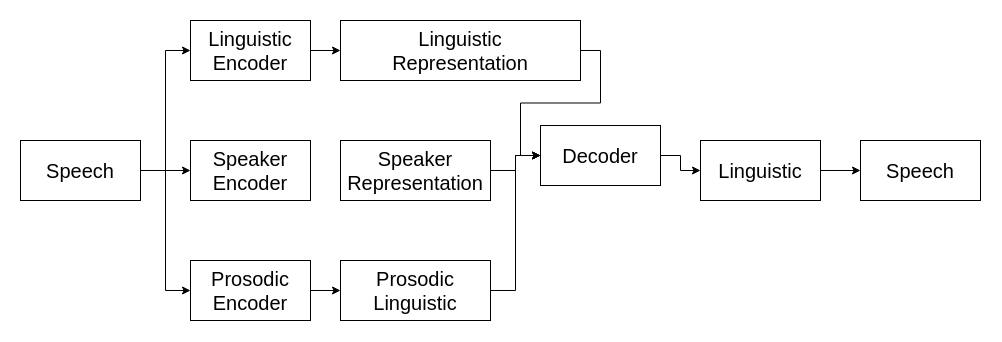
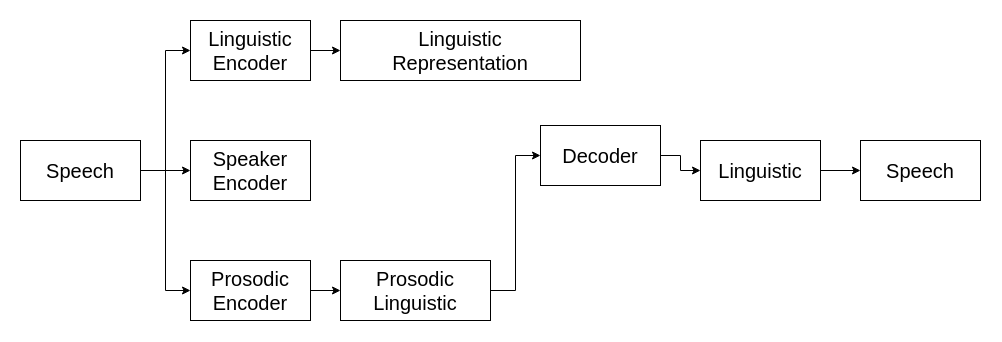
(572, 103) -> none
(416, 171) -> none
(502, 171) -> none
